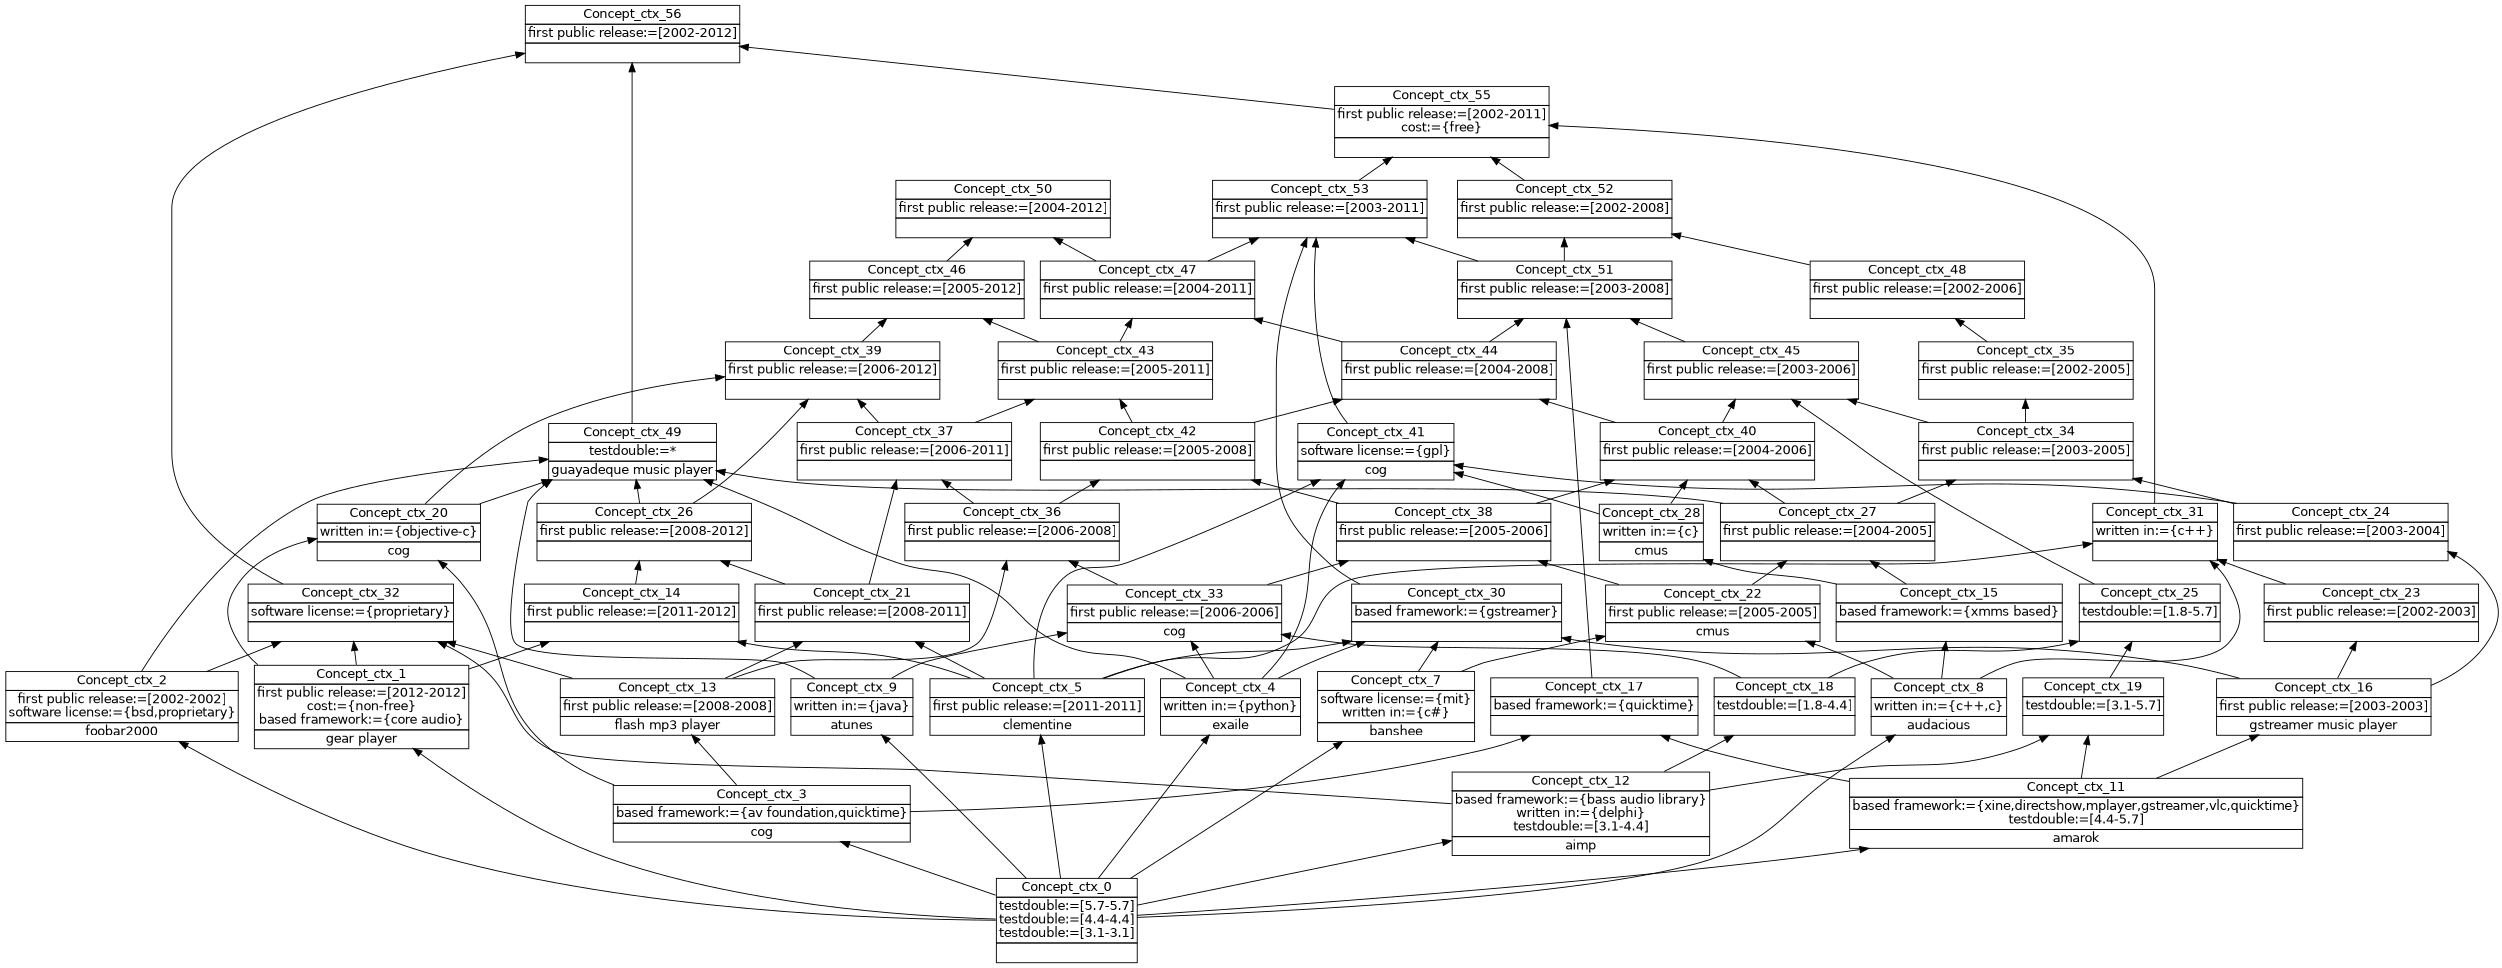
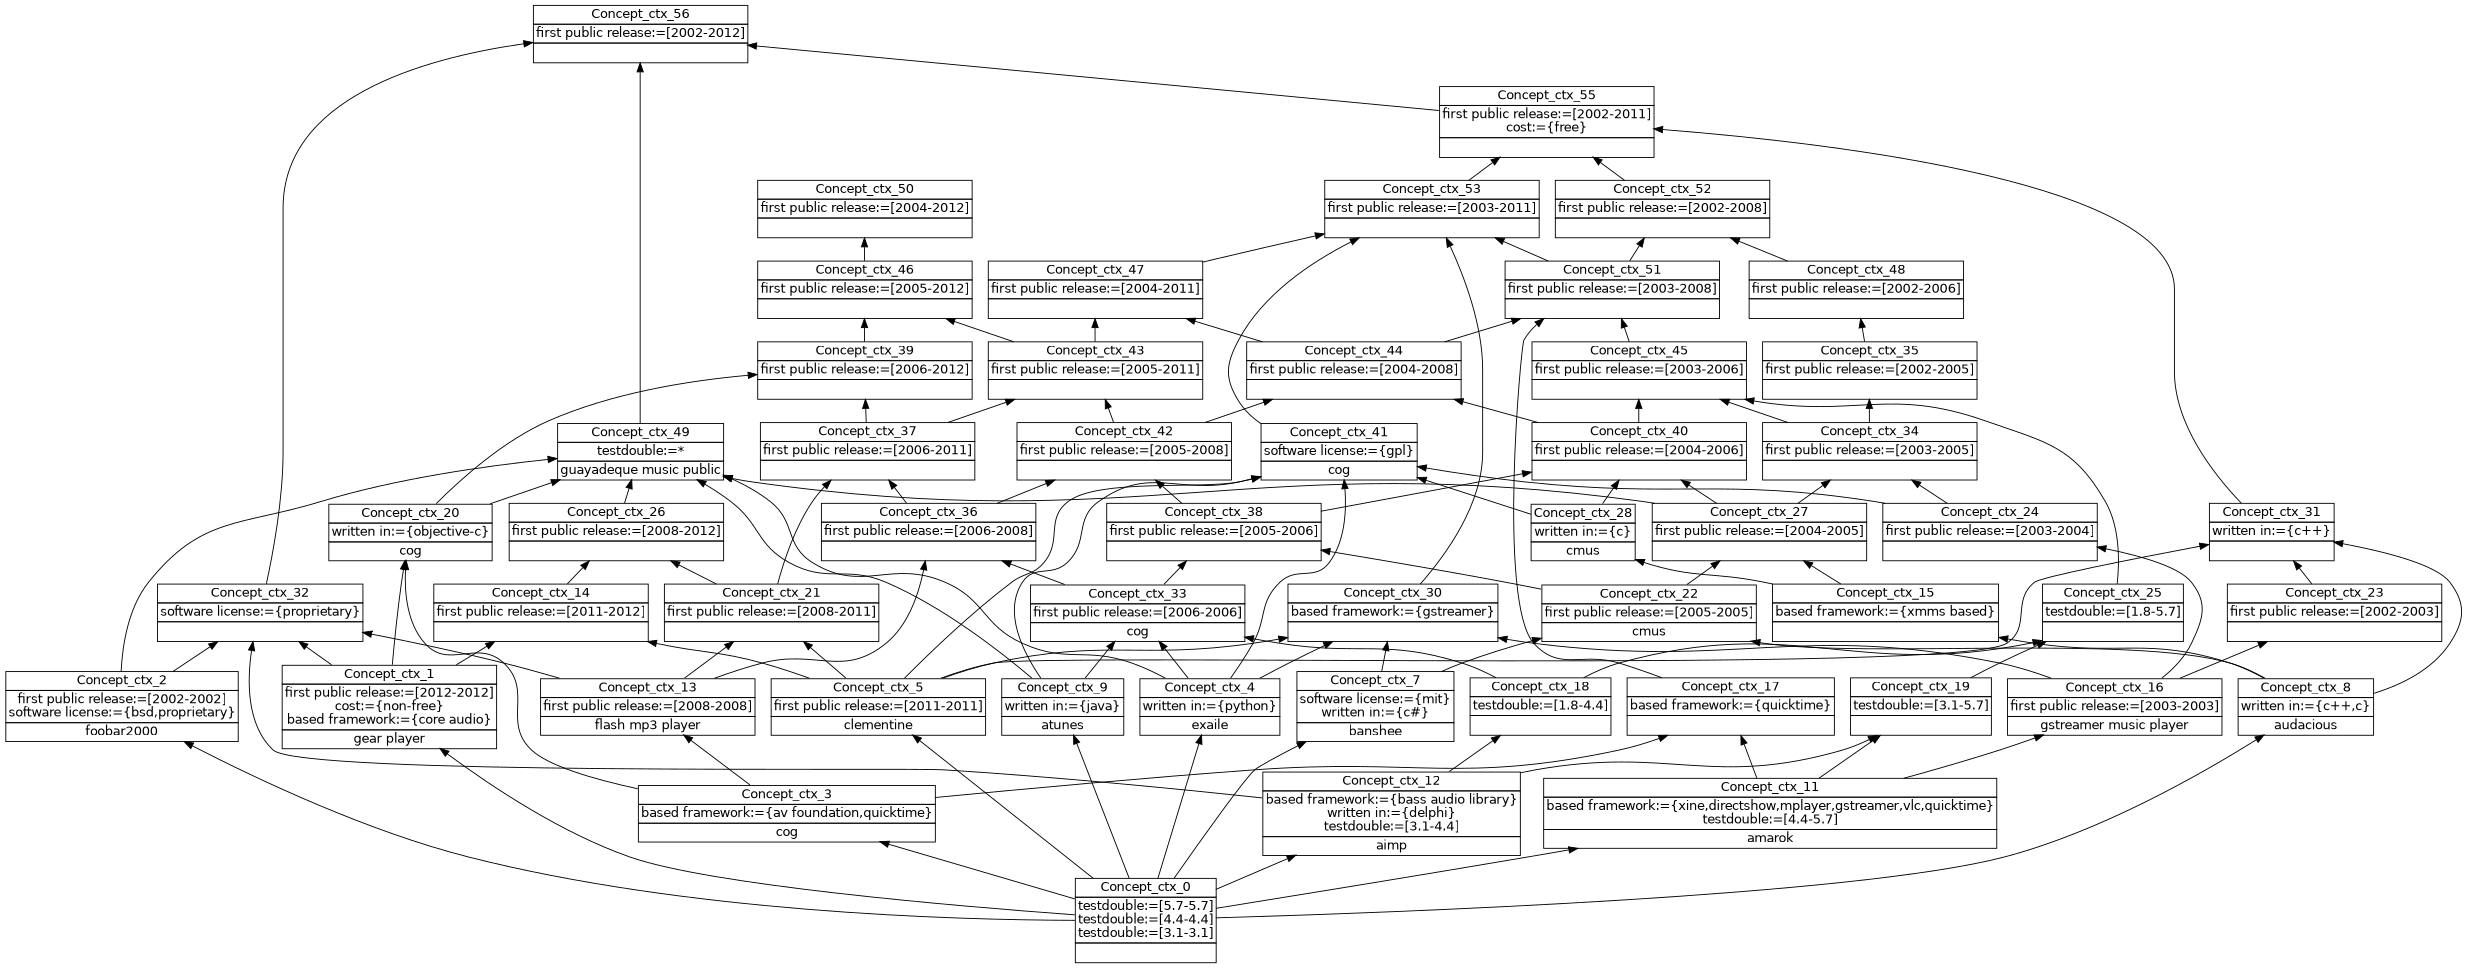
(1079, 252) -> none
(751, 458) -> none
(633, 470) -> (641, 470)
none -> (1082, 529)
